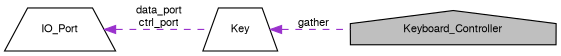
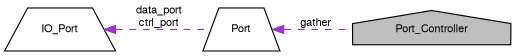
(240, 29) -> (241, 29)
(453, 29) -> (432, 29)
